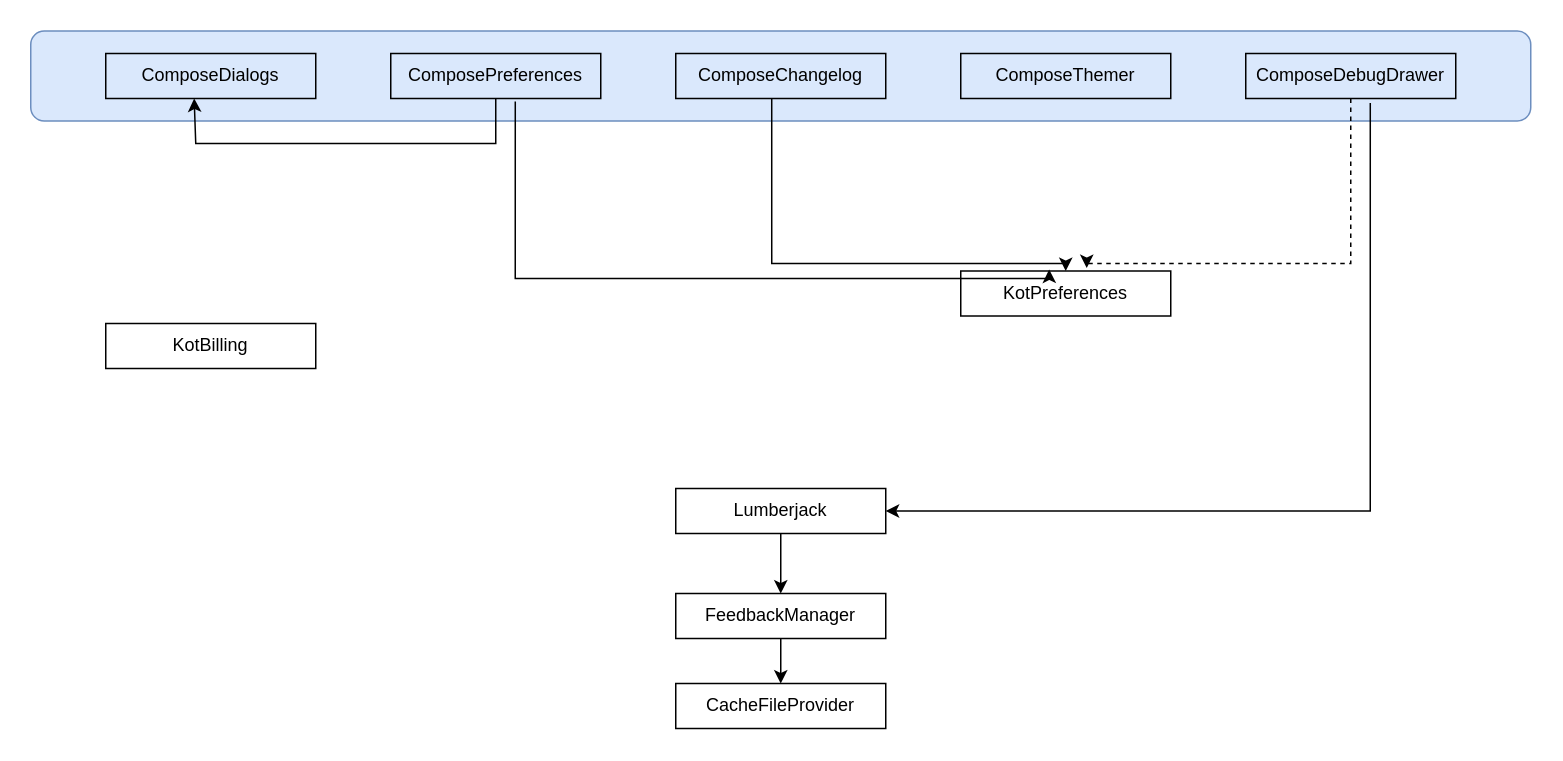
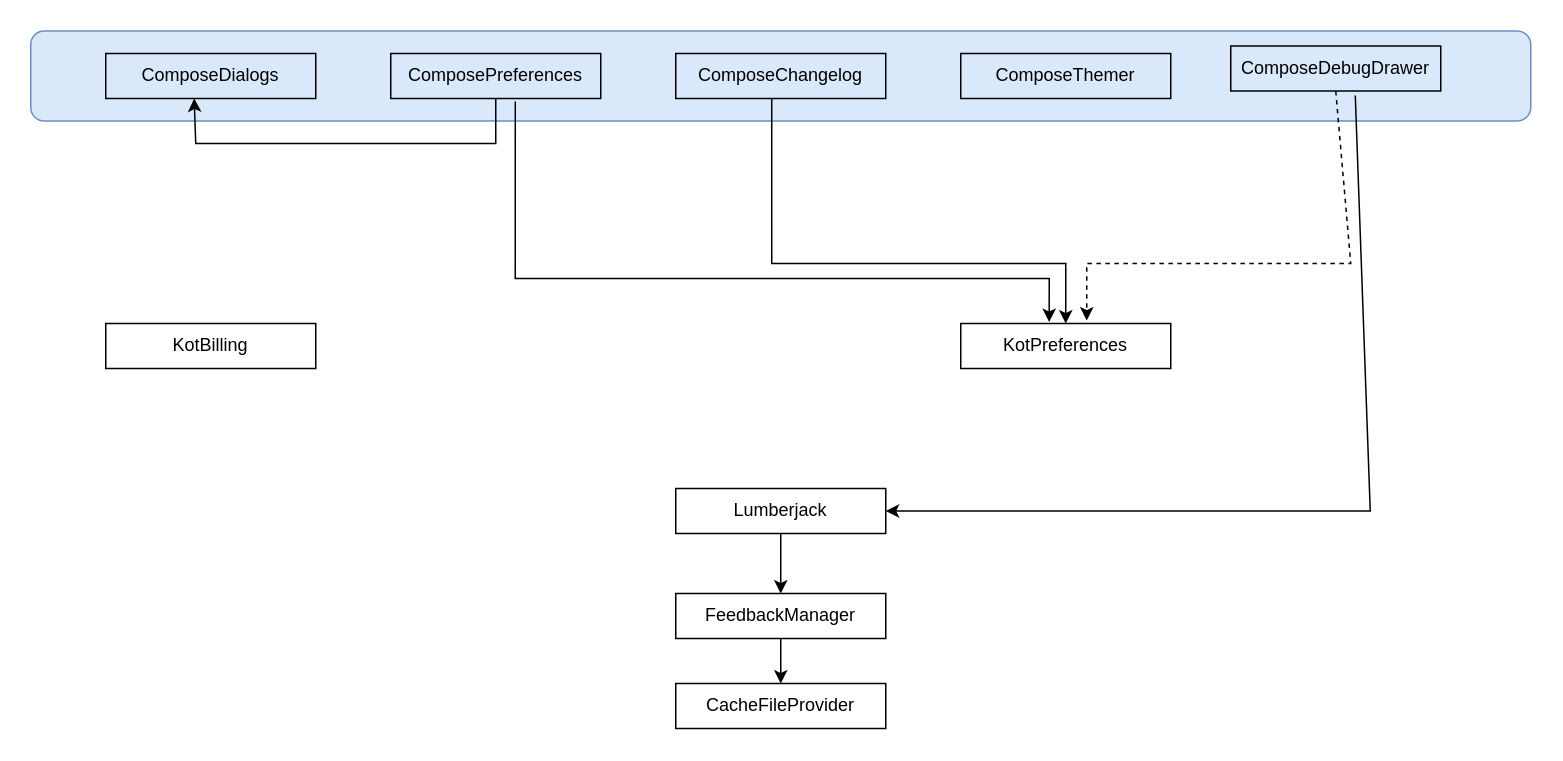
(1351, 76) -> (1336, 68)
(1066, 293) -> (1066, 346)
